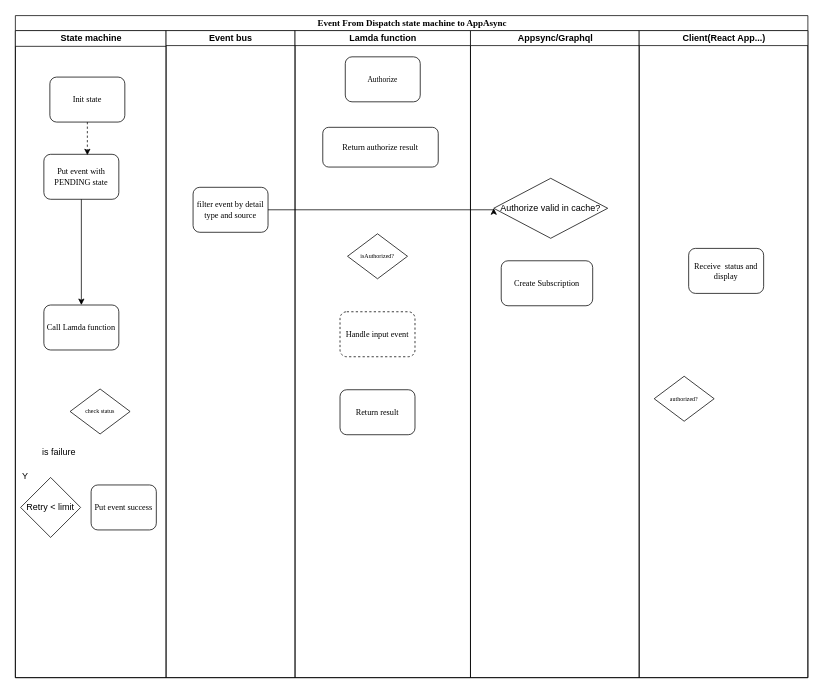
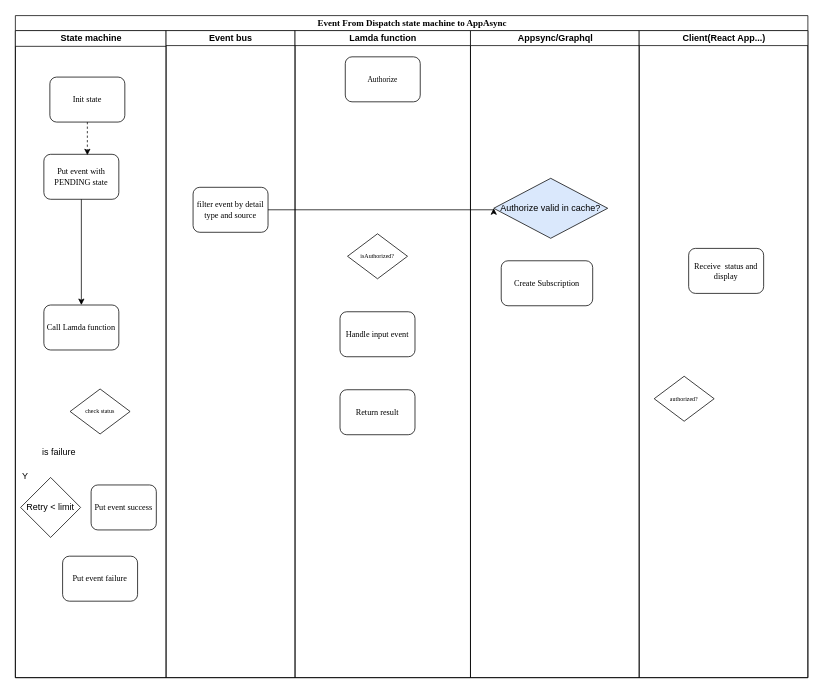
(381, 147) -> none
(551, 208) -> (551, 208)
(378, 334) -> (378, 334)
none -> (100, 579)
